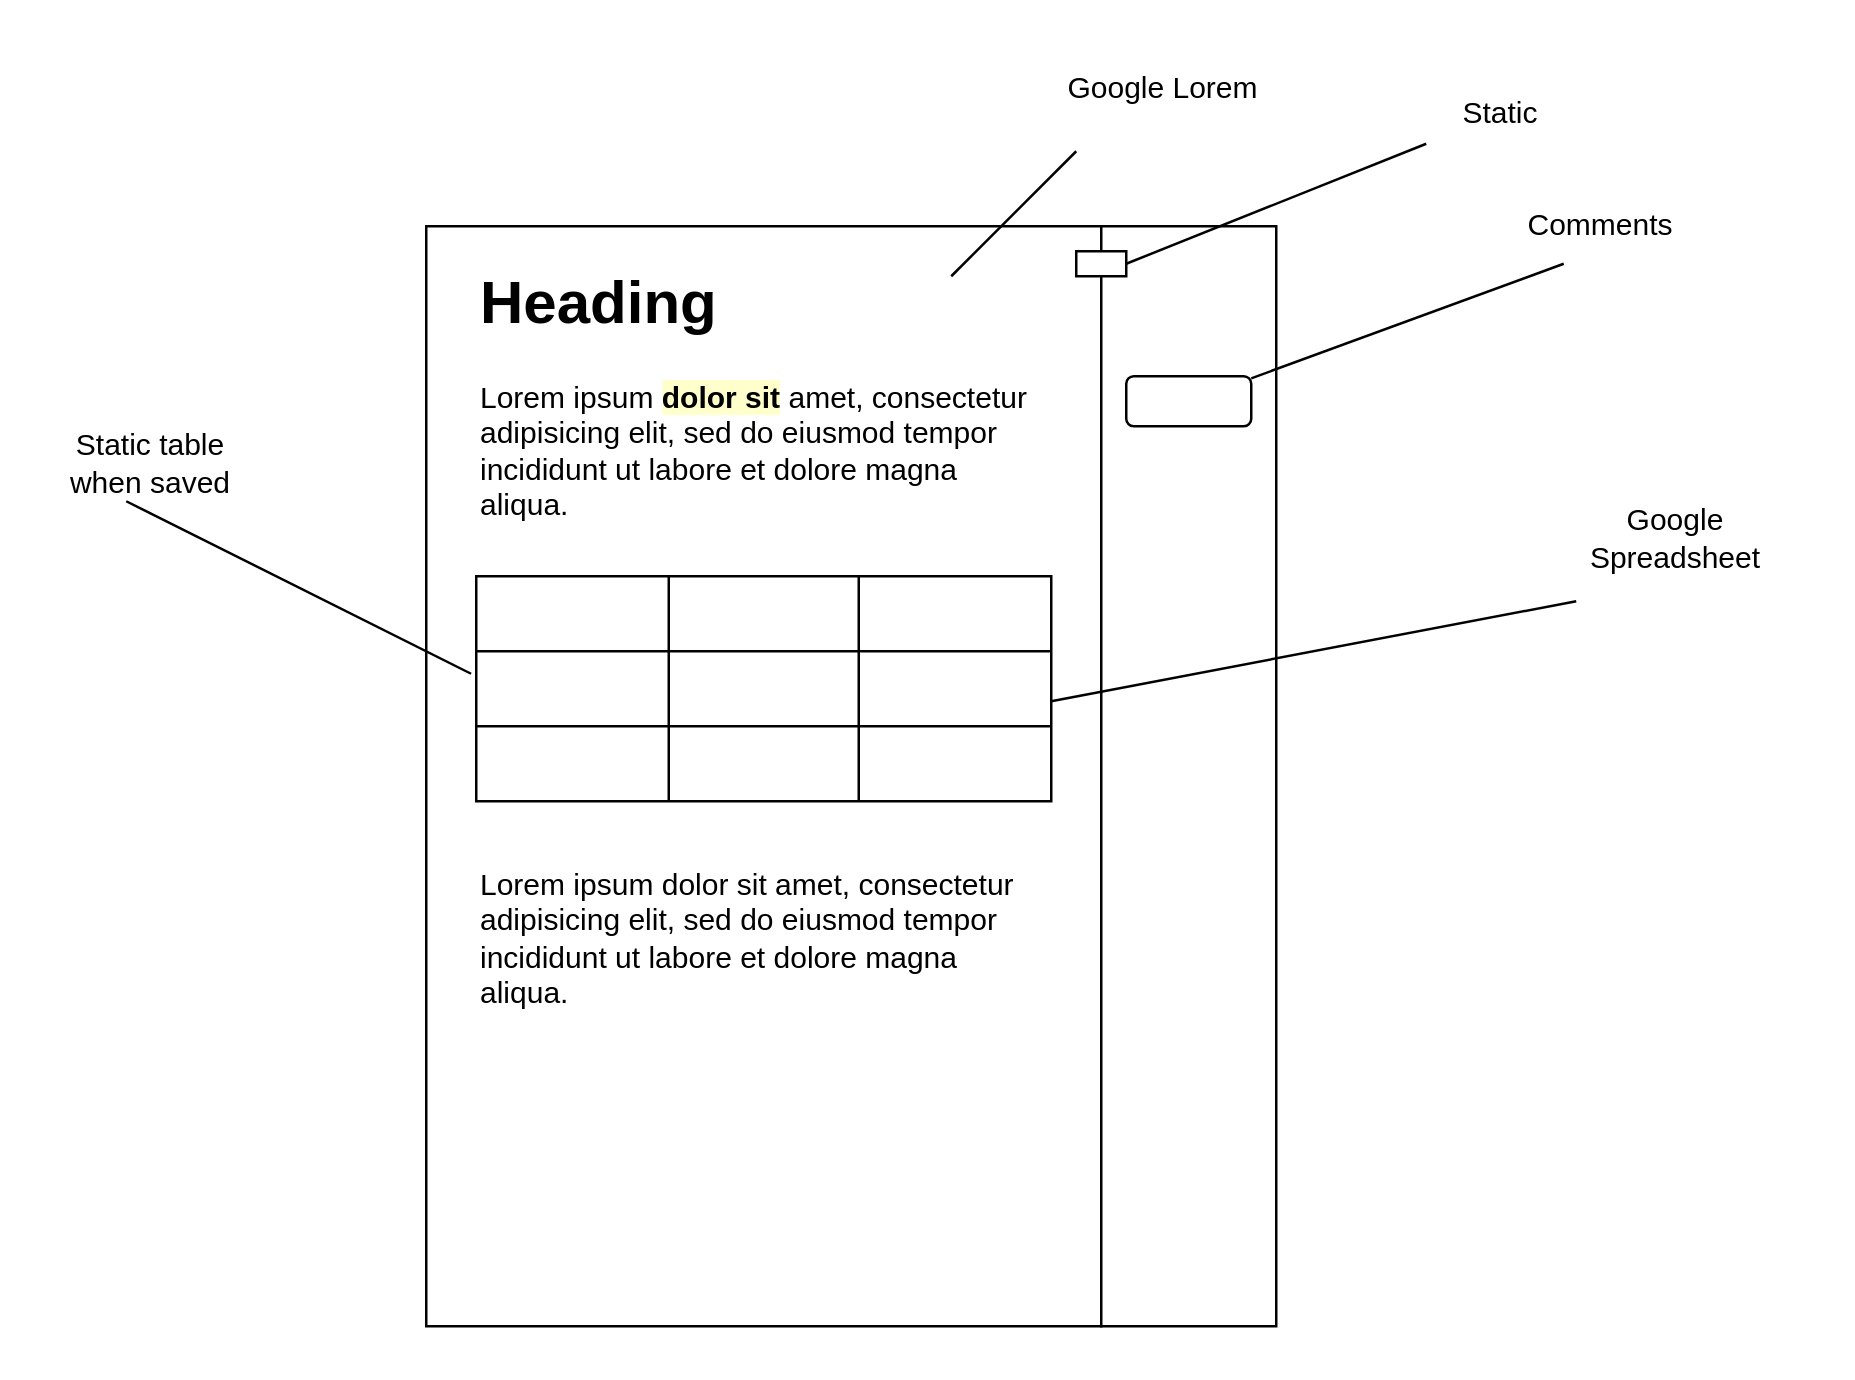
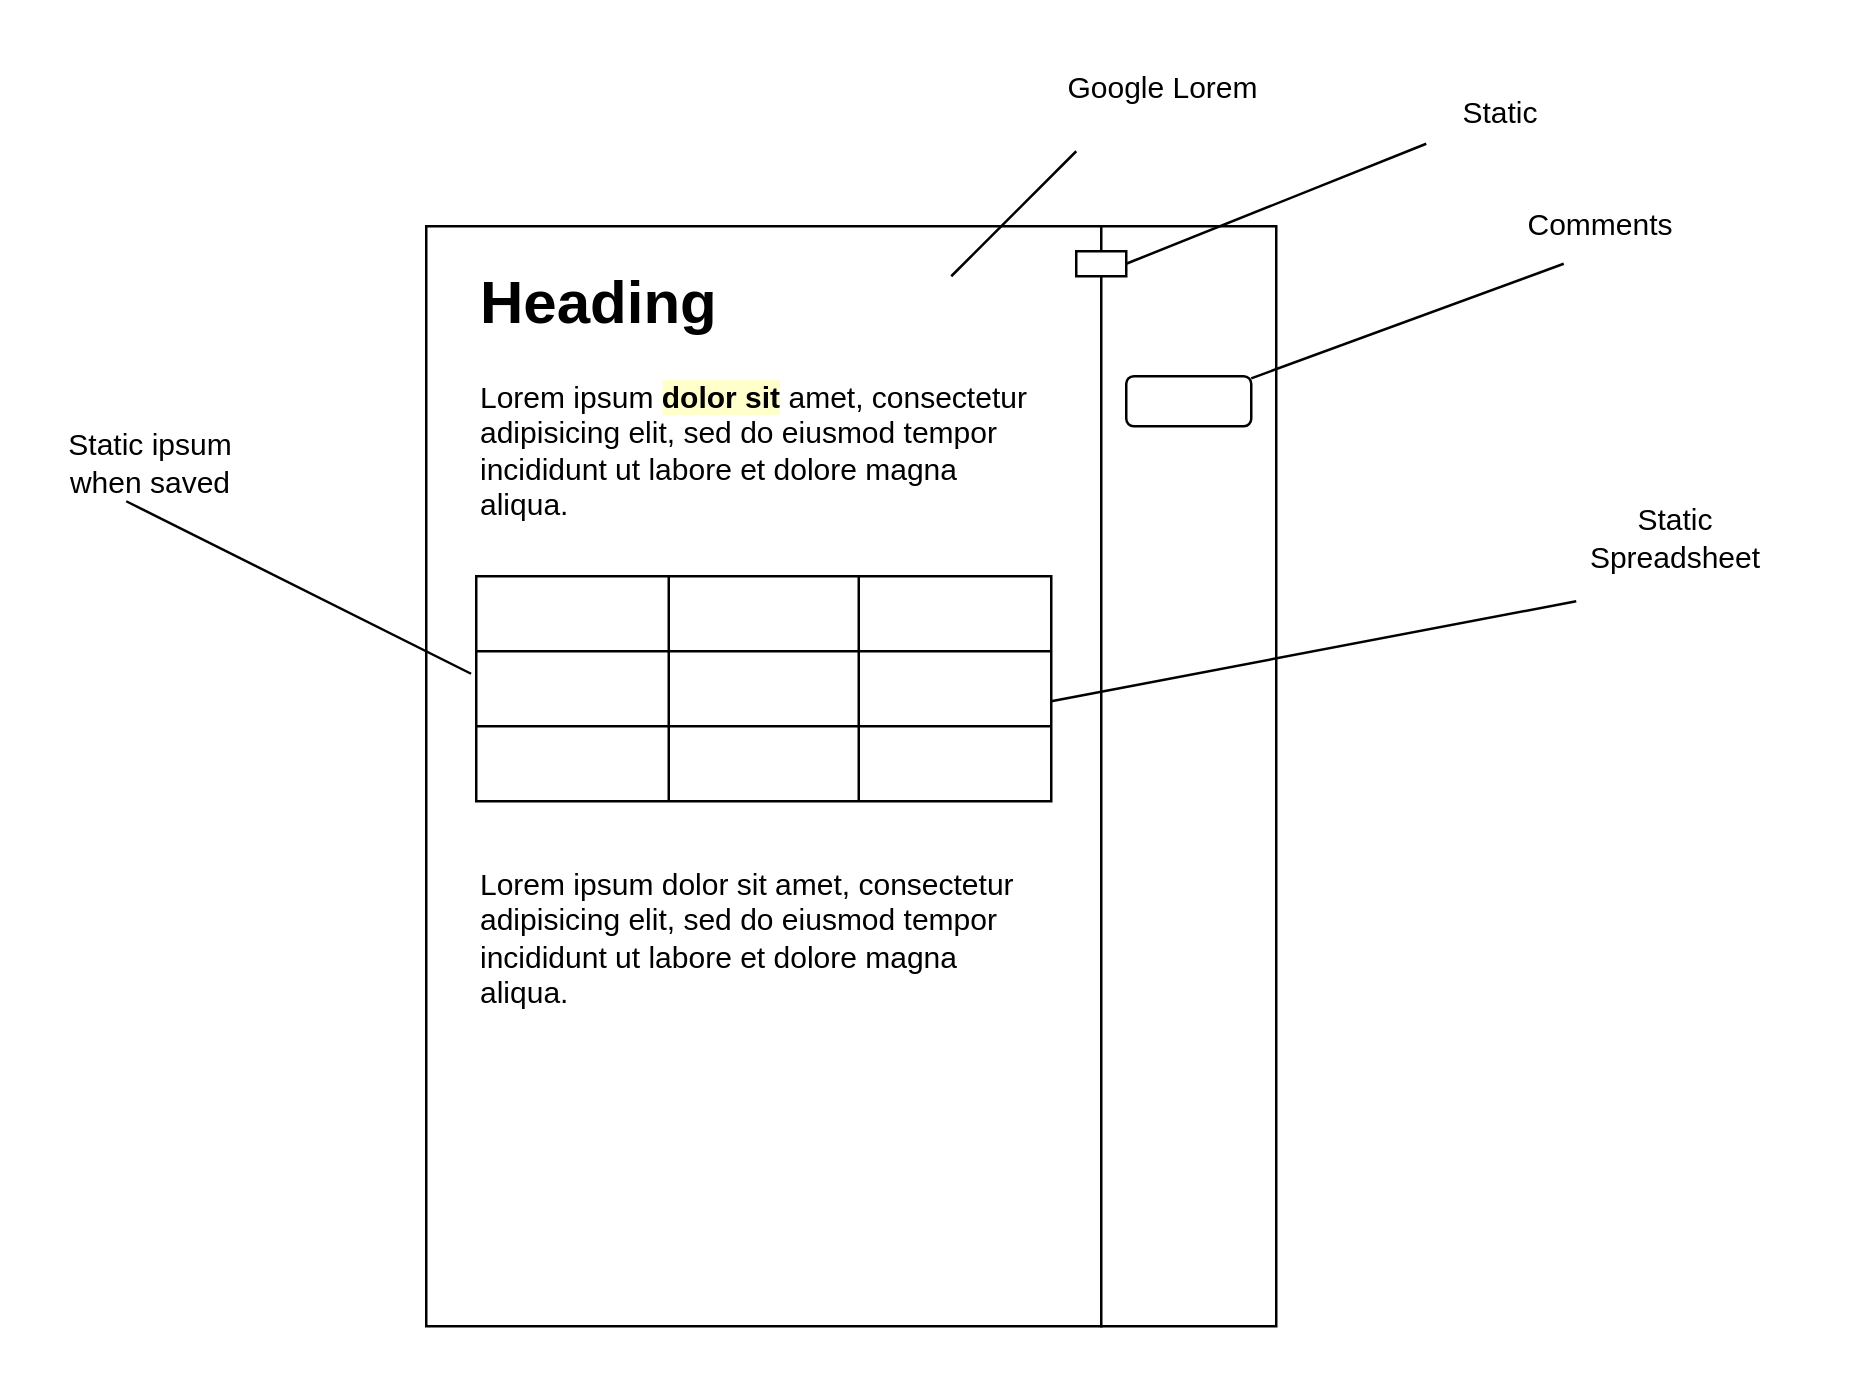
(151, 464) -> (151, 464)
(1676, 539) -> (1676, 539)
